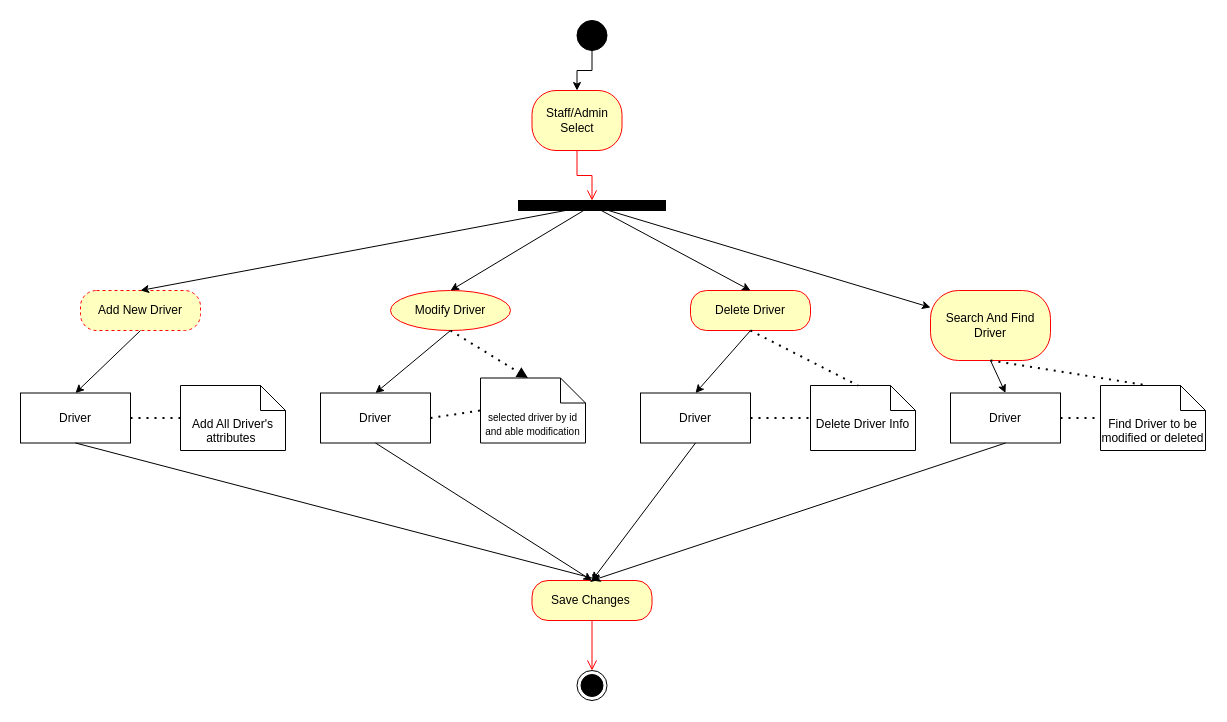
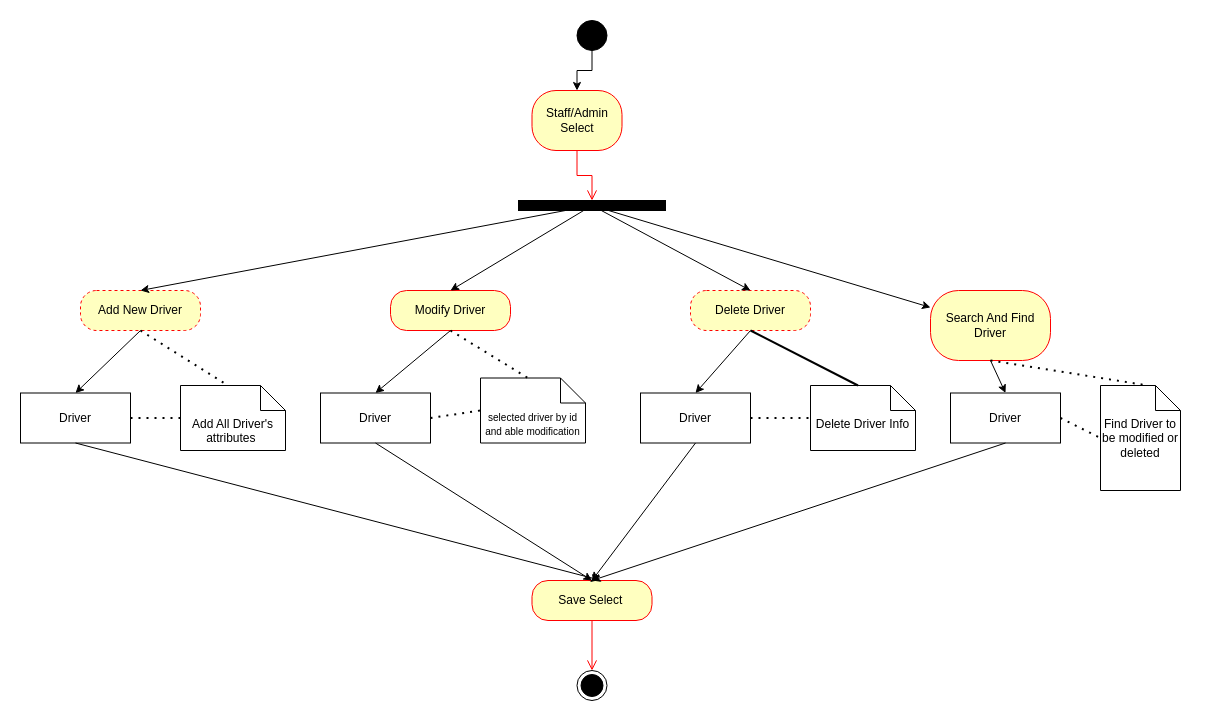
(451, 311) -> (451, 311)
(751, 311) -> (751, 311)
none -> (184, 358)
(805, 358) -> (805, 358)
(518, 372) -> (521, 374)
(1153, 418) -> (1141, 438)
(593, 601) -> (593, 601)
